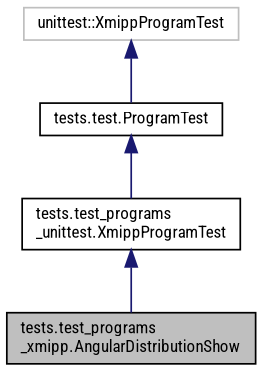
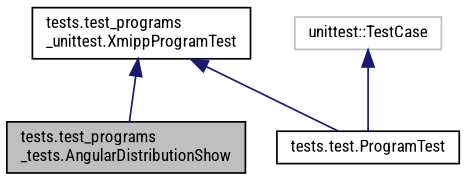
(131, 24) -> (368, 33)
(131, 176) -> (272, 99)
(131, 338) -> (126, 147)
